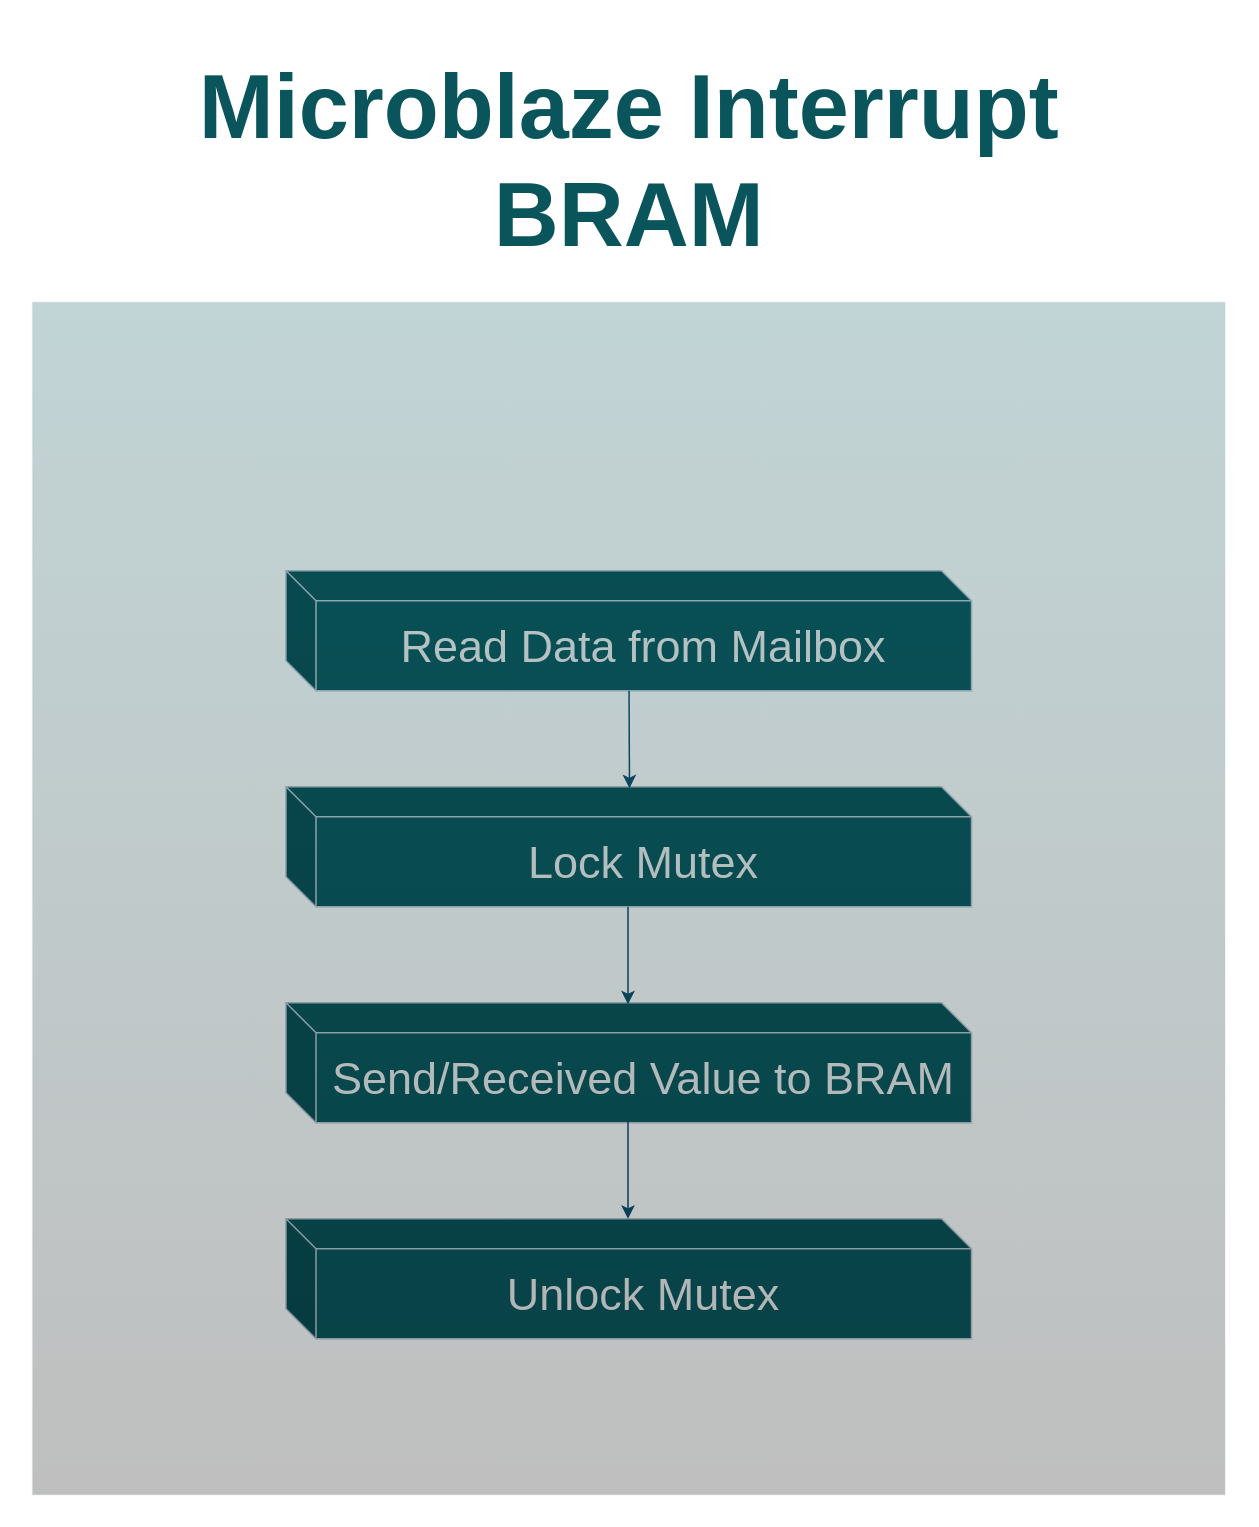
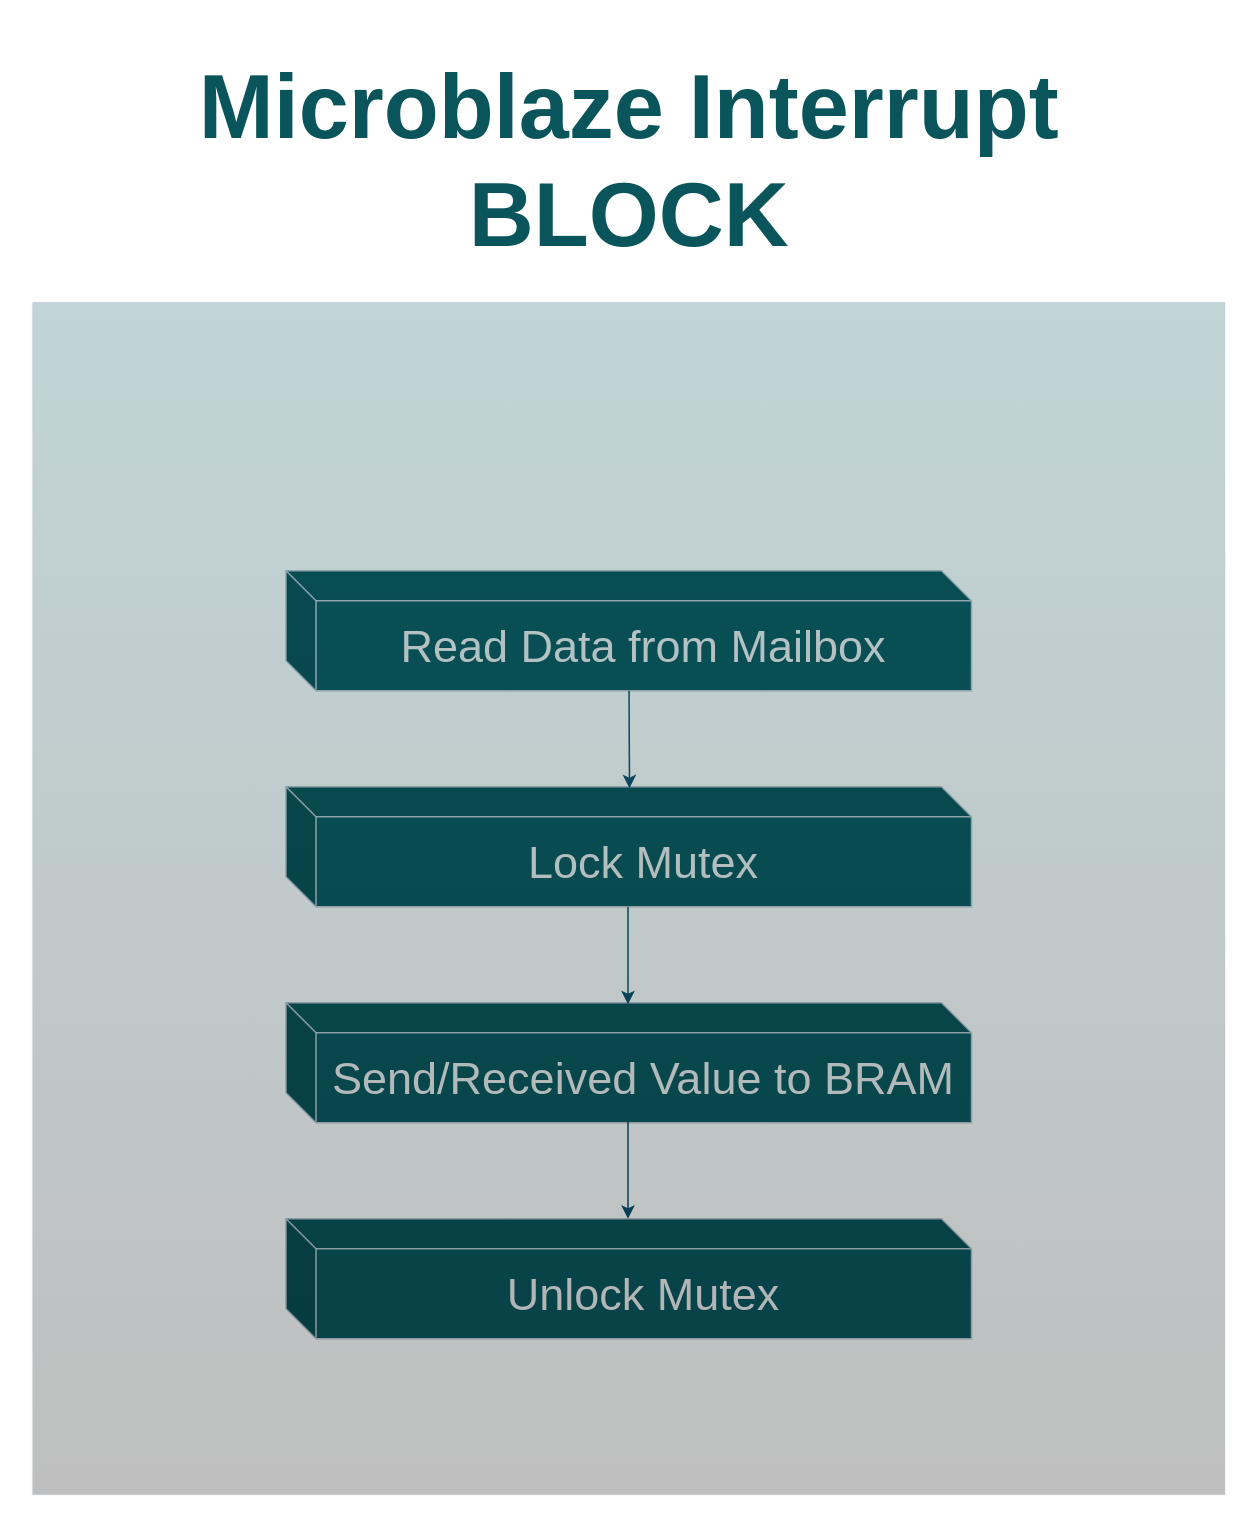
(629, 161) -> (629, 161)
